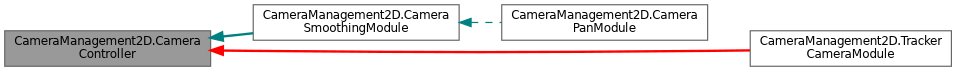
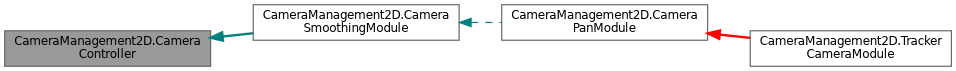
(486, 52) -> (735, 36)
